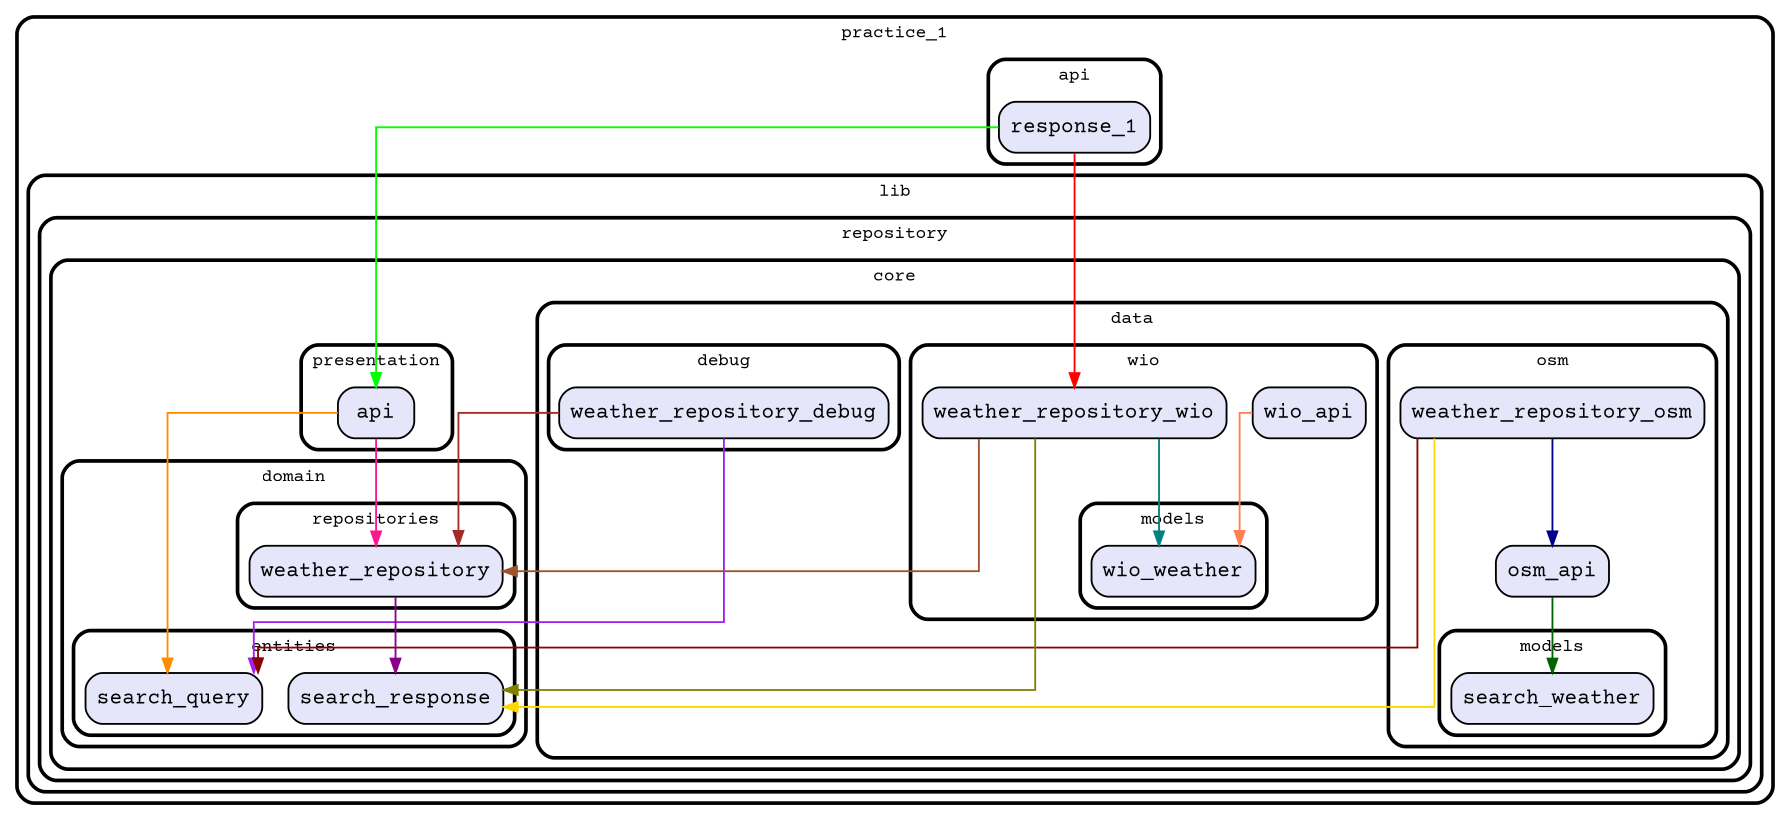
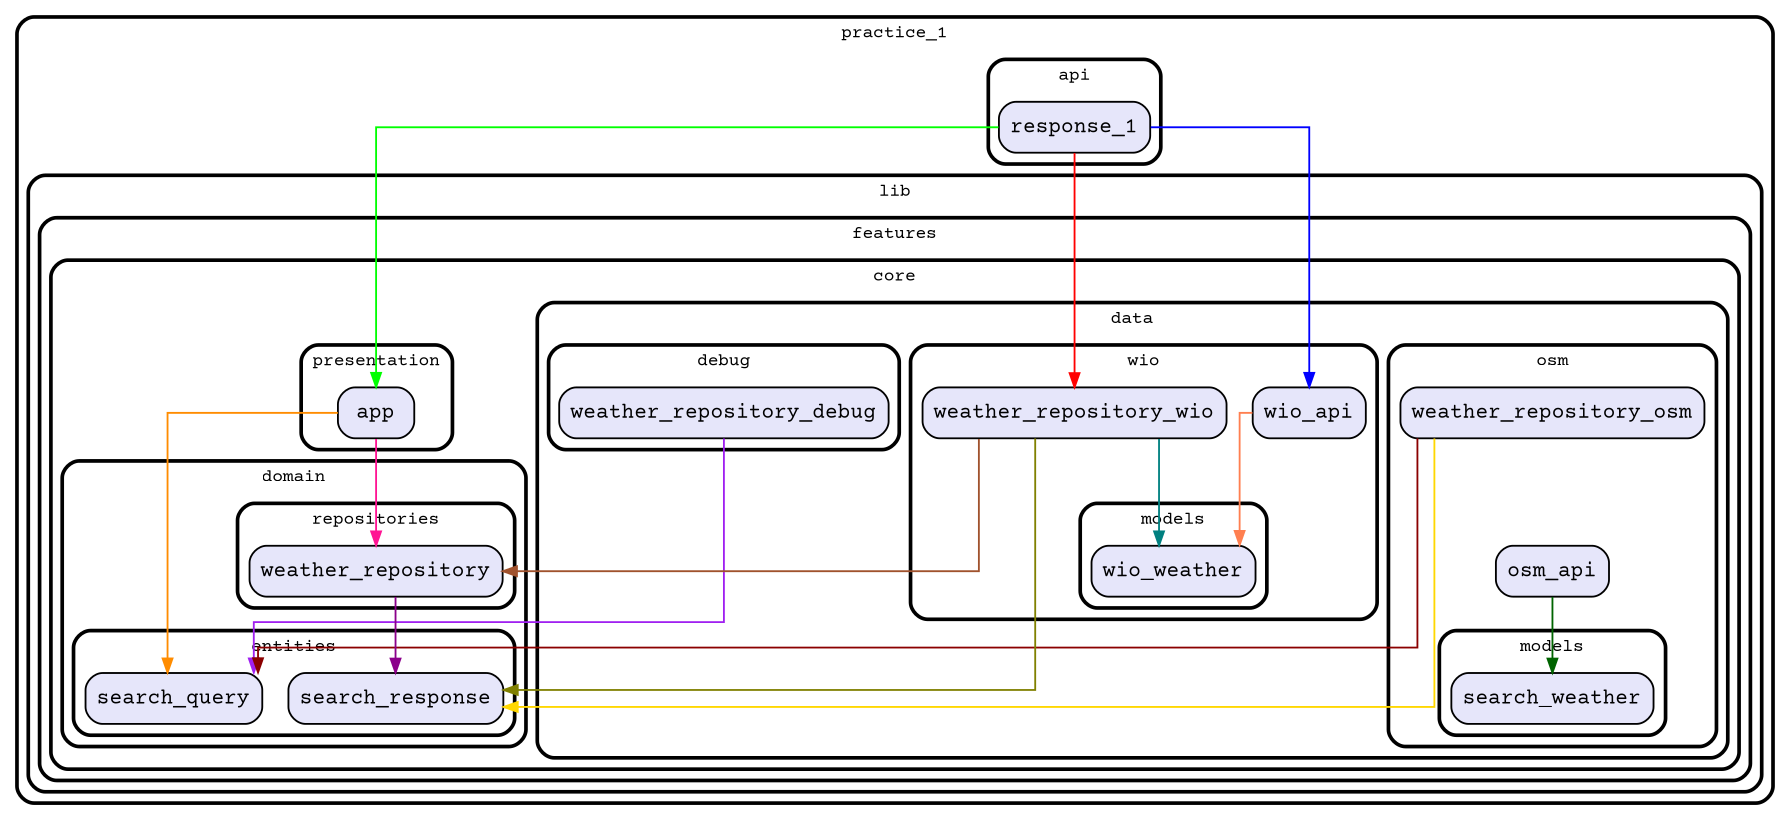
none -> (1309, 161)
(895, 233) -> (895, 233)
(376, 413) -> (376, 413)
(466, 413) -> none
(1552, 485) -> none
